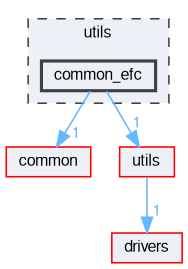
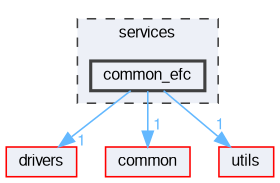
(99, 34) -> (148, 34)
(147, 197) -> (101, 114)
